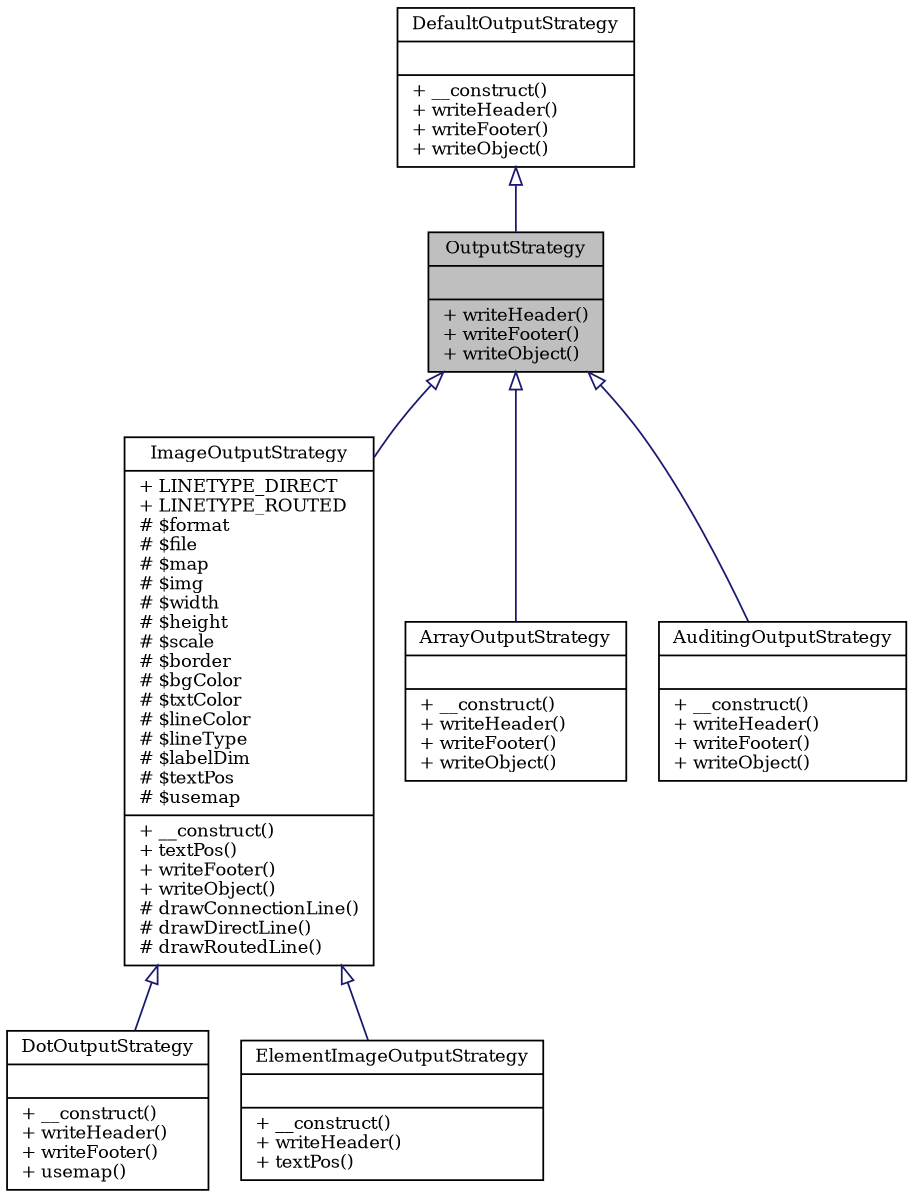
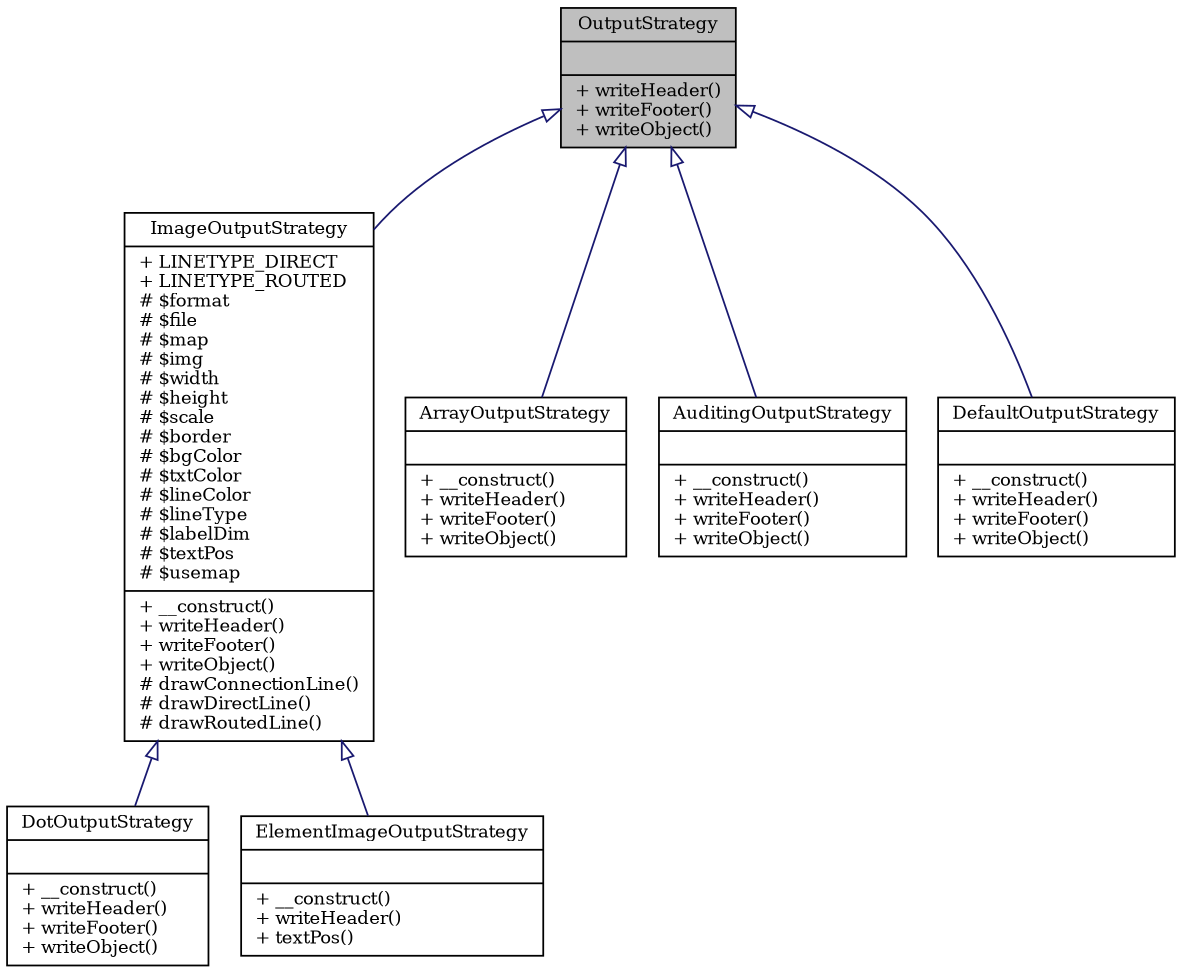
(516, 209) -> (929, 219)
(188, 851) -> (212, 626)
(74, 1172) -> (90, 948)
